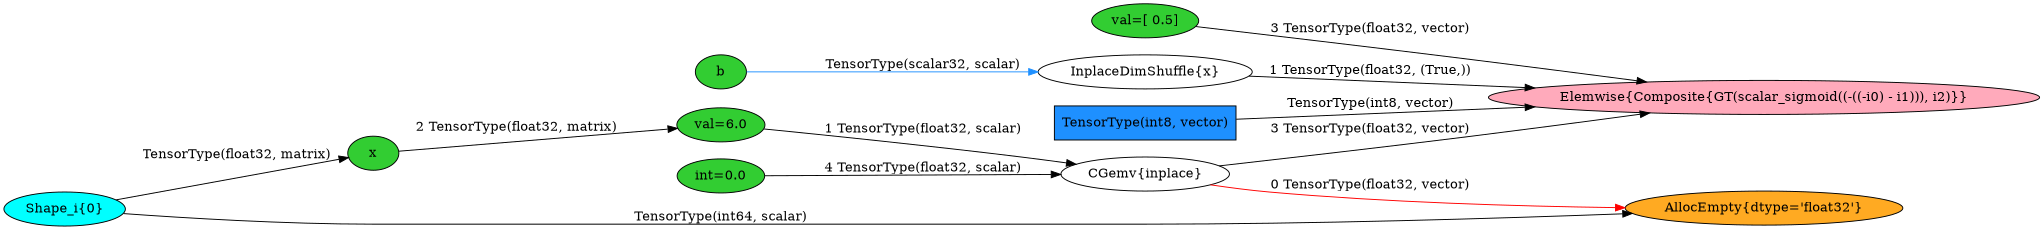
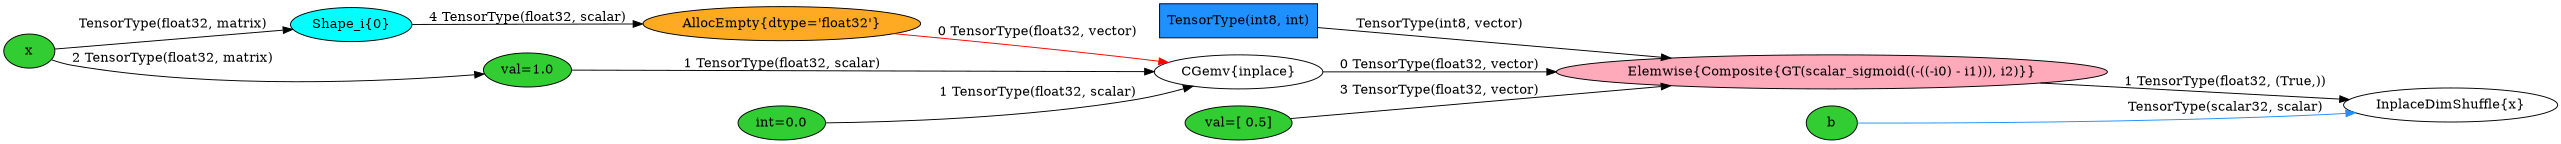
(1387, 82) -> (2190, 91)
(1145, 123) -> (1239, 21)
(721, 125) -> (527, 70)
(1370, 129) -> (1440, 65)
(923, 168) -> (1038, 92)
(228, 180) -> (169, 40)
(1413, 202) -> (1027, 47)
(721, 217) -> (527, 17)
